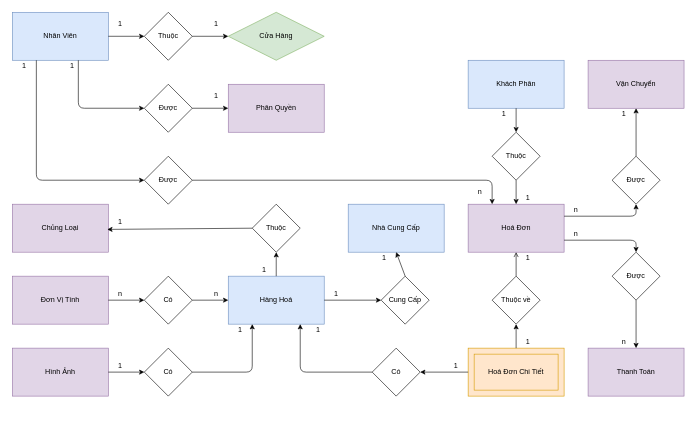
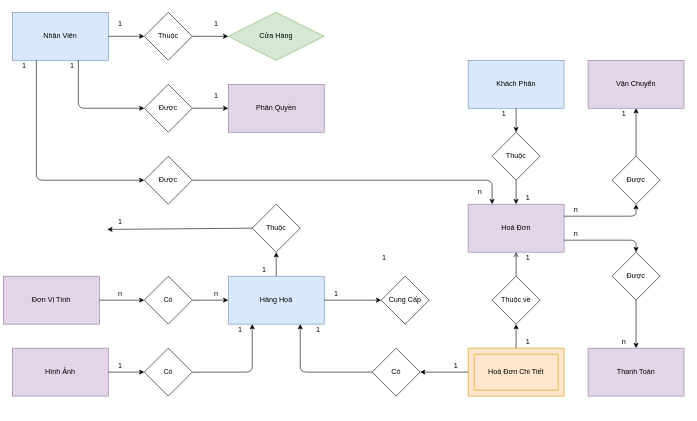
(60, 228) -> none
(396, 228) -> none
(402, 267) -> none
(60, 300) -> (51, 300)
